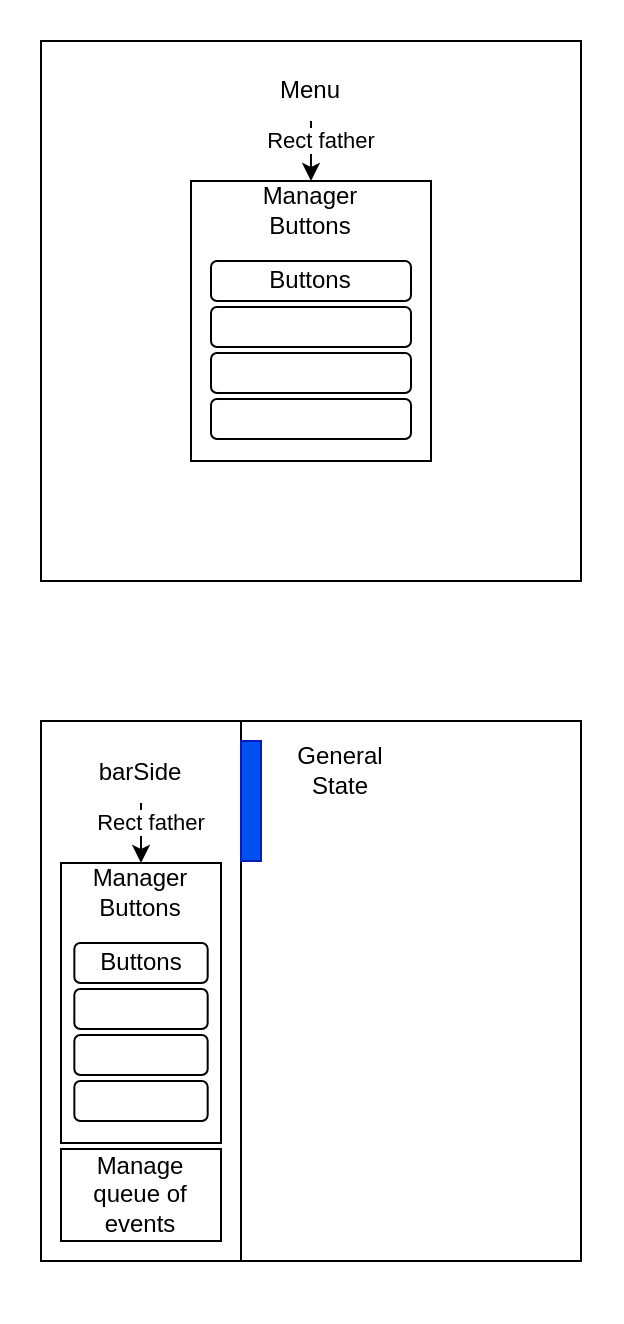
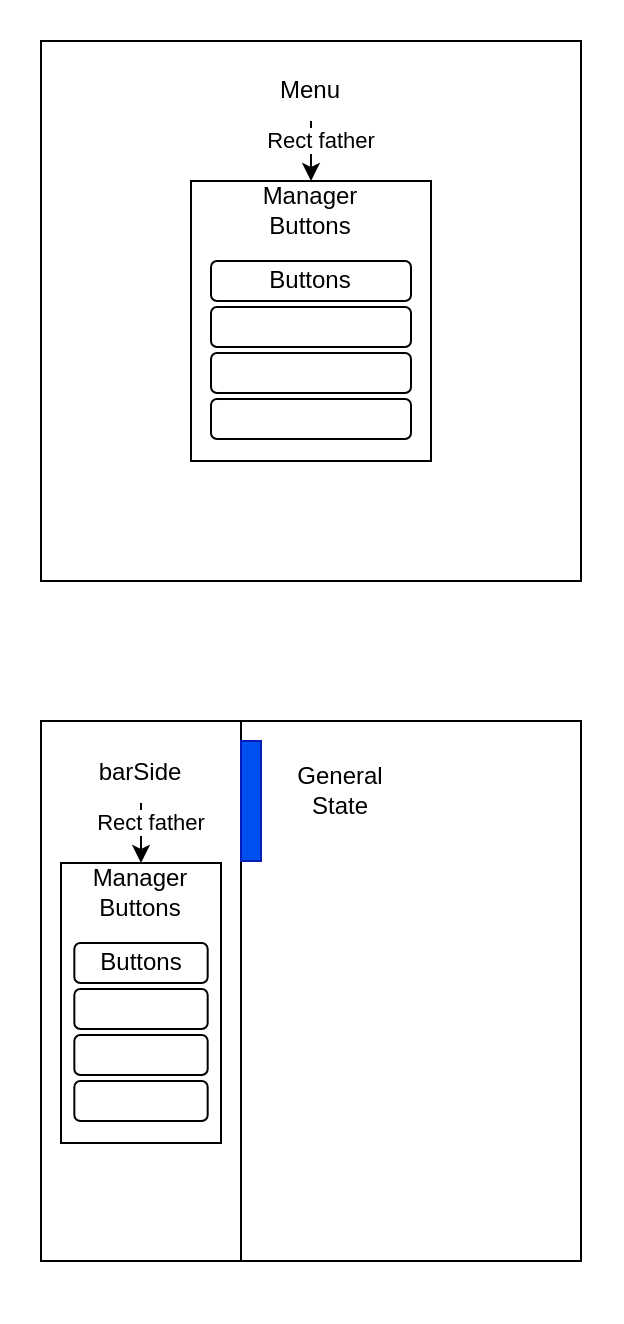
(341, 771) -> (341, 791)
(141, 1195) -> none
